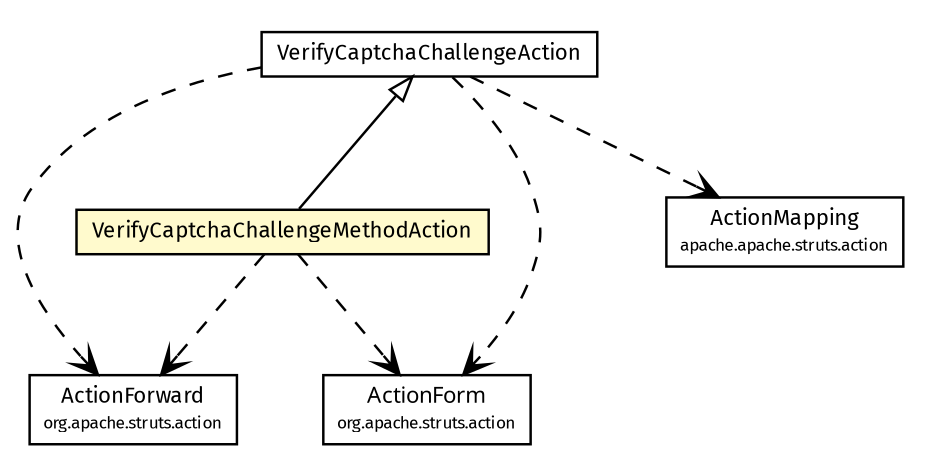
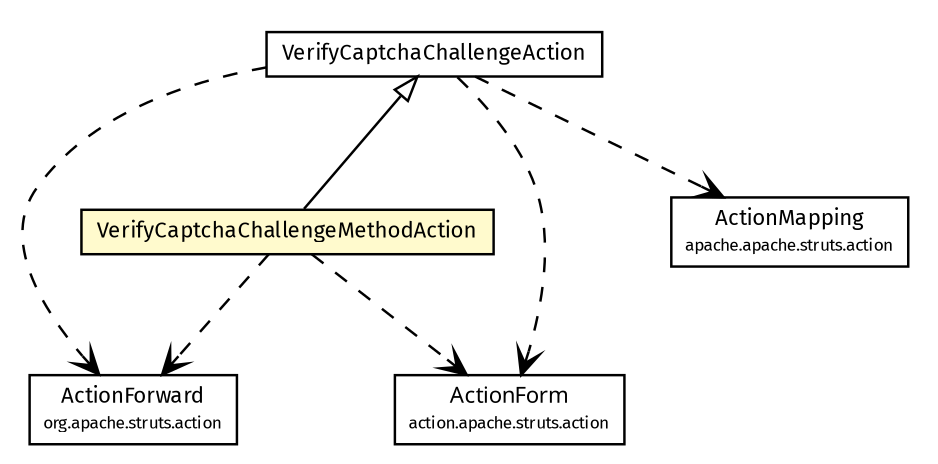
(427, 423) -> (510, 423)
